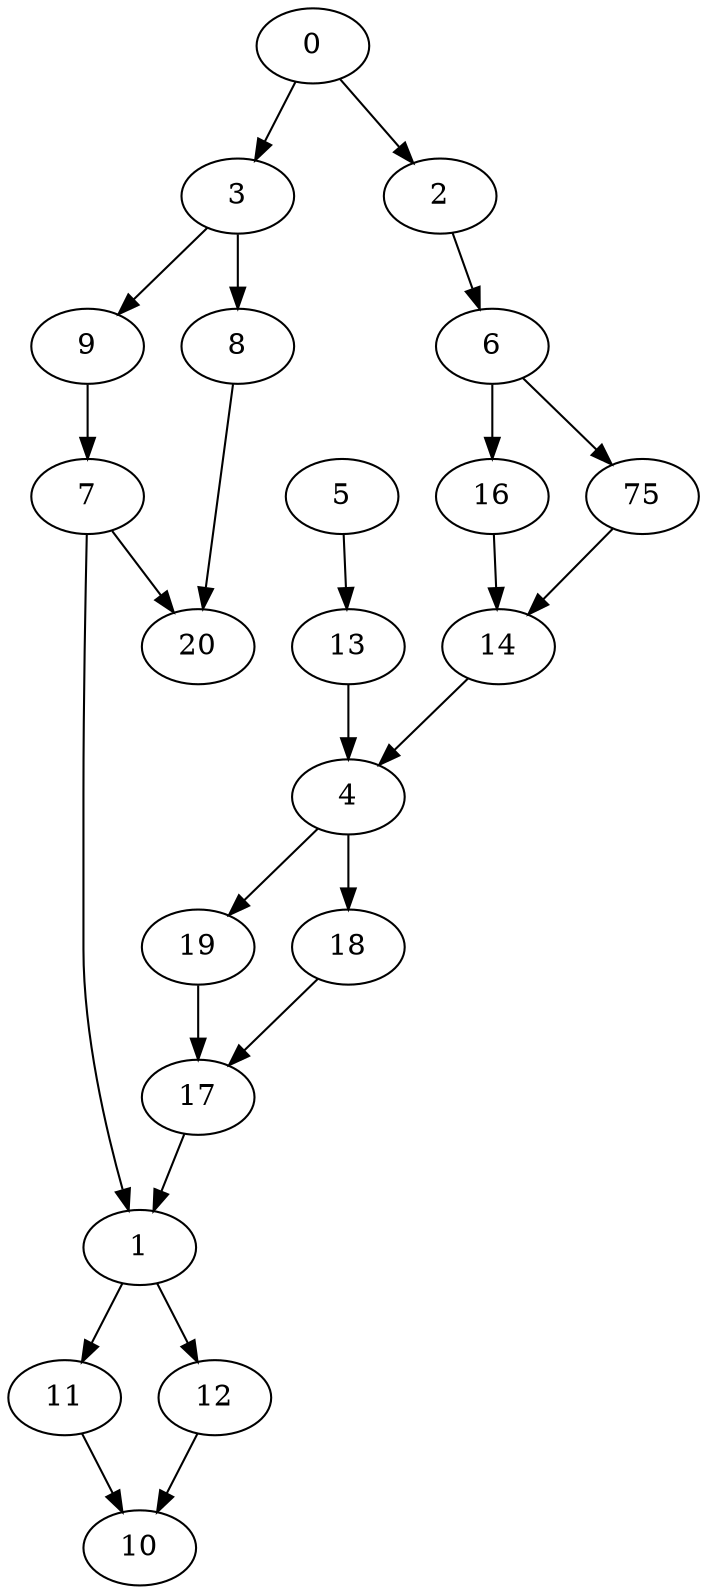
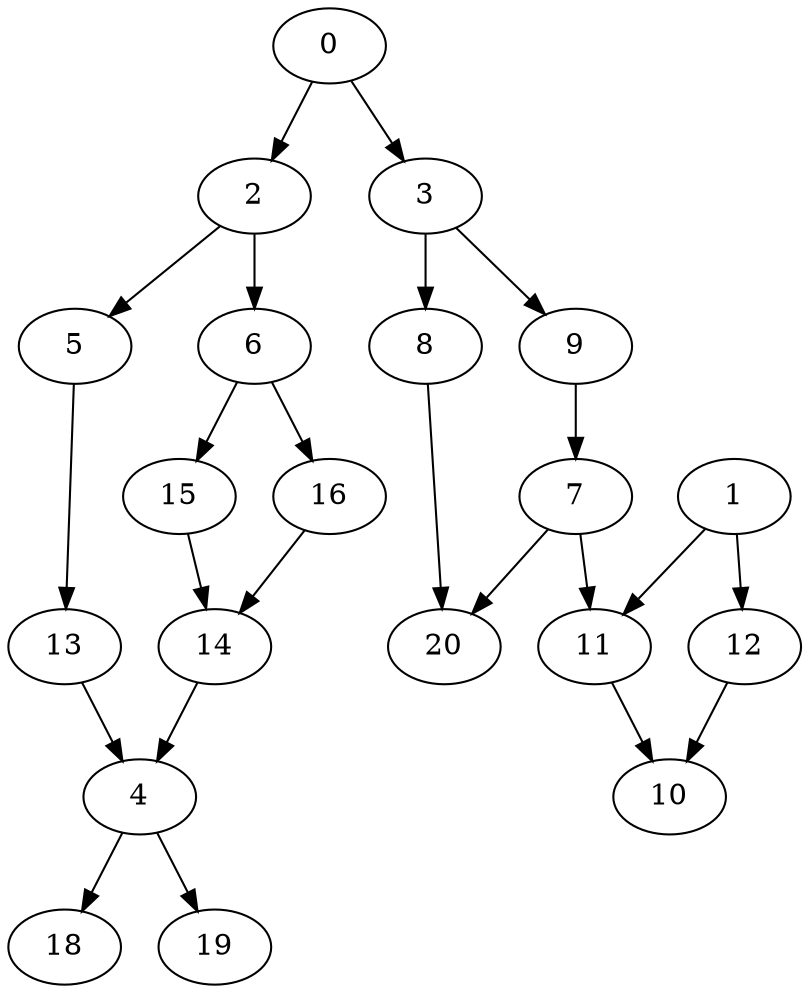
none -> (173, 264)
(643, 496) -> (179, 496)
(83, 864) -> (584, 561)
(198, 1097) -> none
